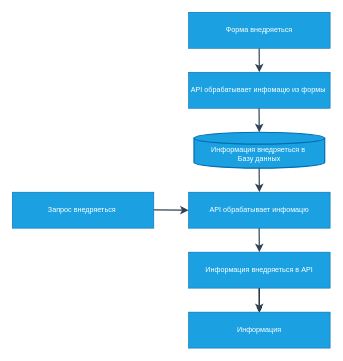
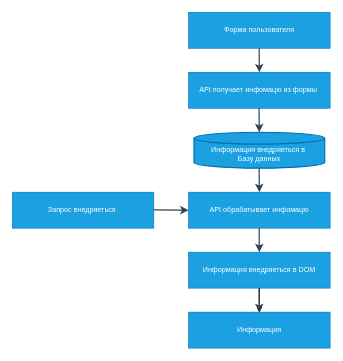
(260, 30) -> (260, 30)
(260, 90) -> (260, 90)
(260, 270) -> (260, 270)
